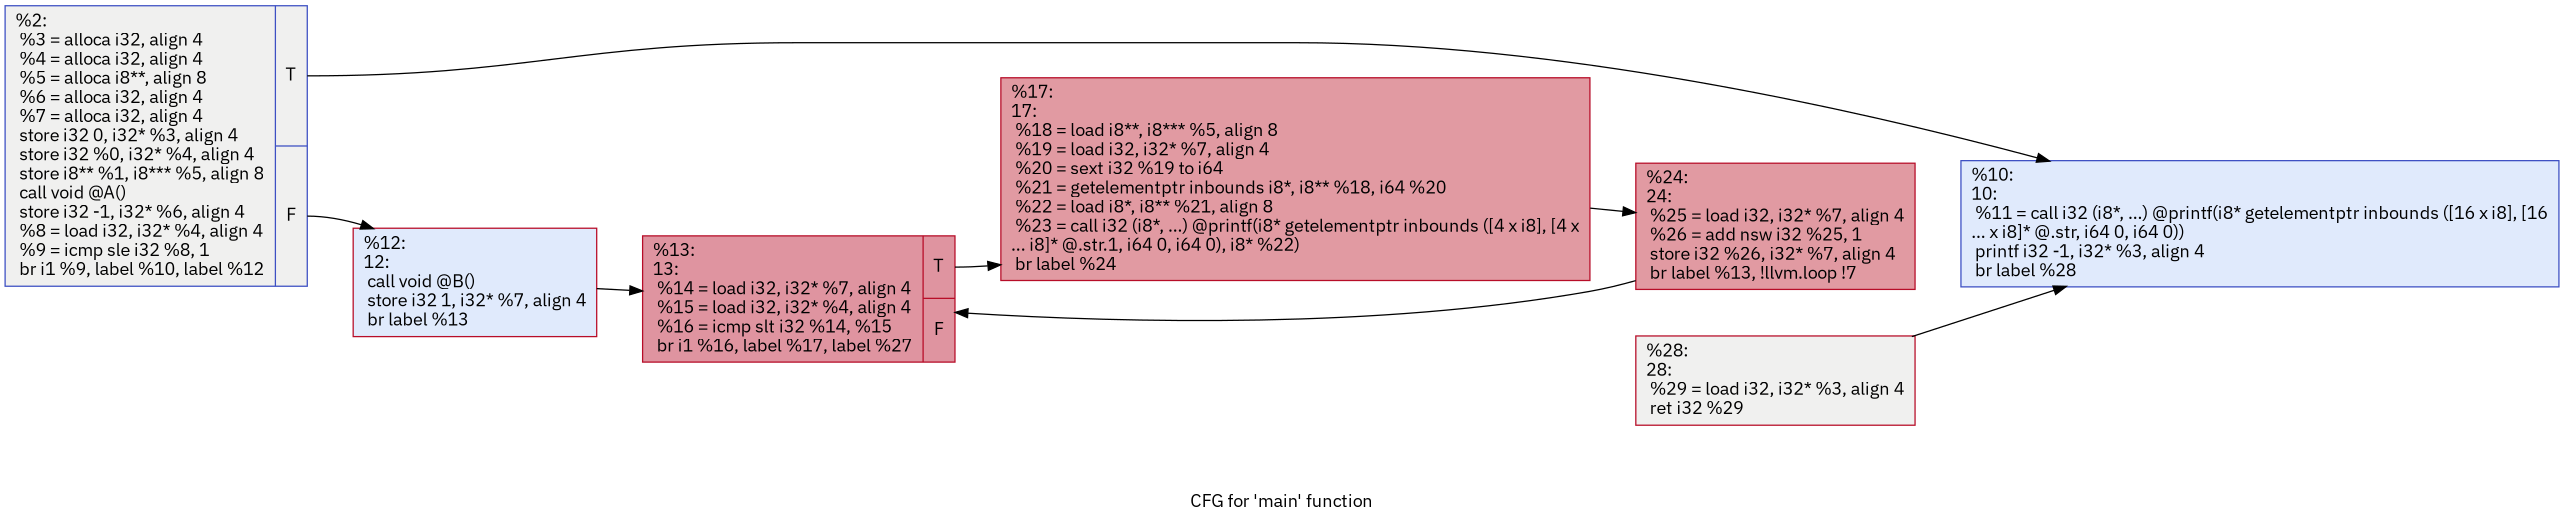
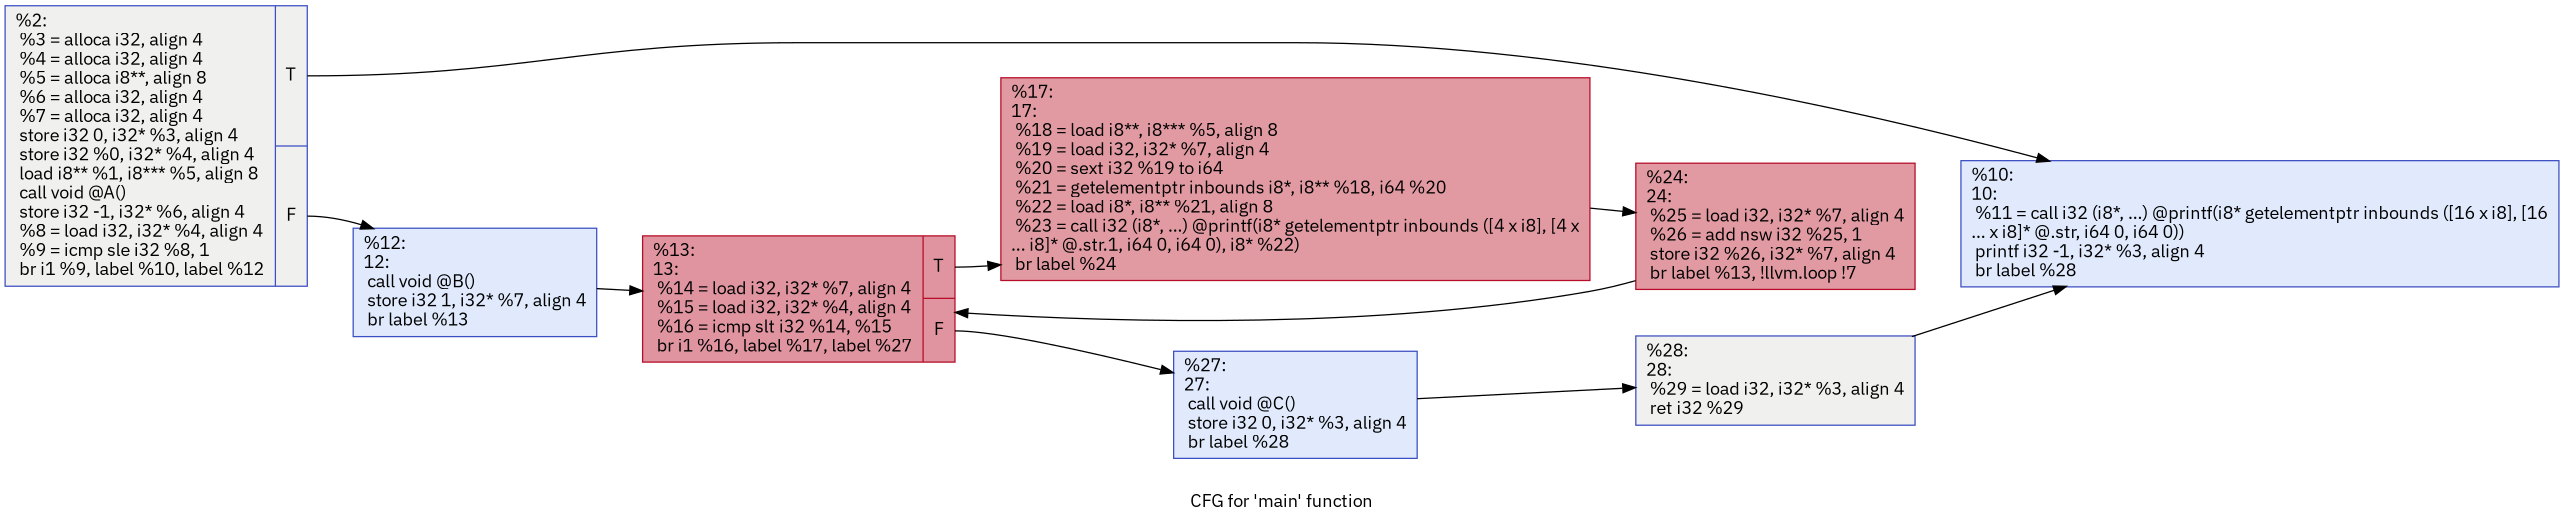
(140, 174) -> (137, 174)
(475, 282) -> (475, 282)
(1775, 381) -> (1775, 381)
none -> (1295, 405)
